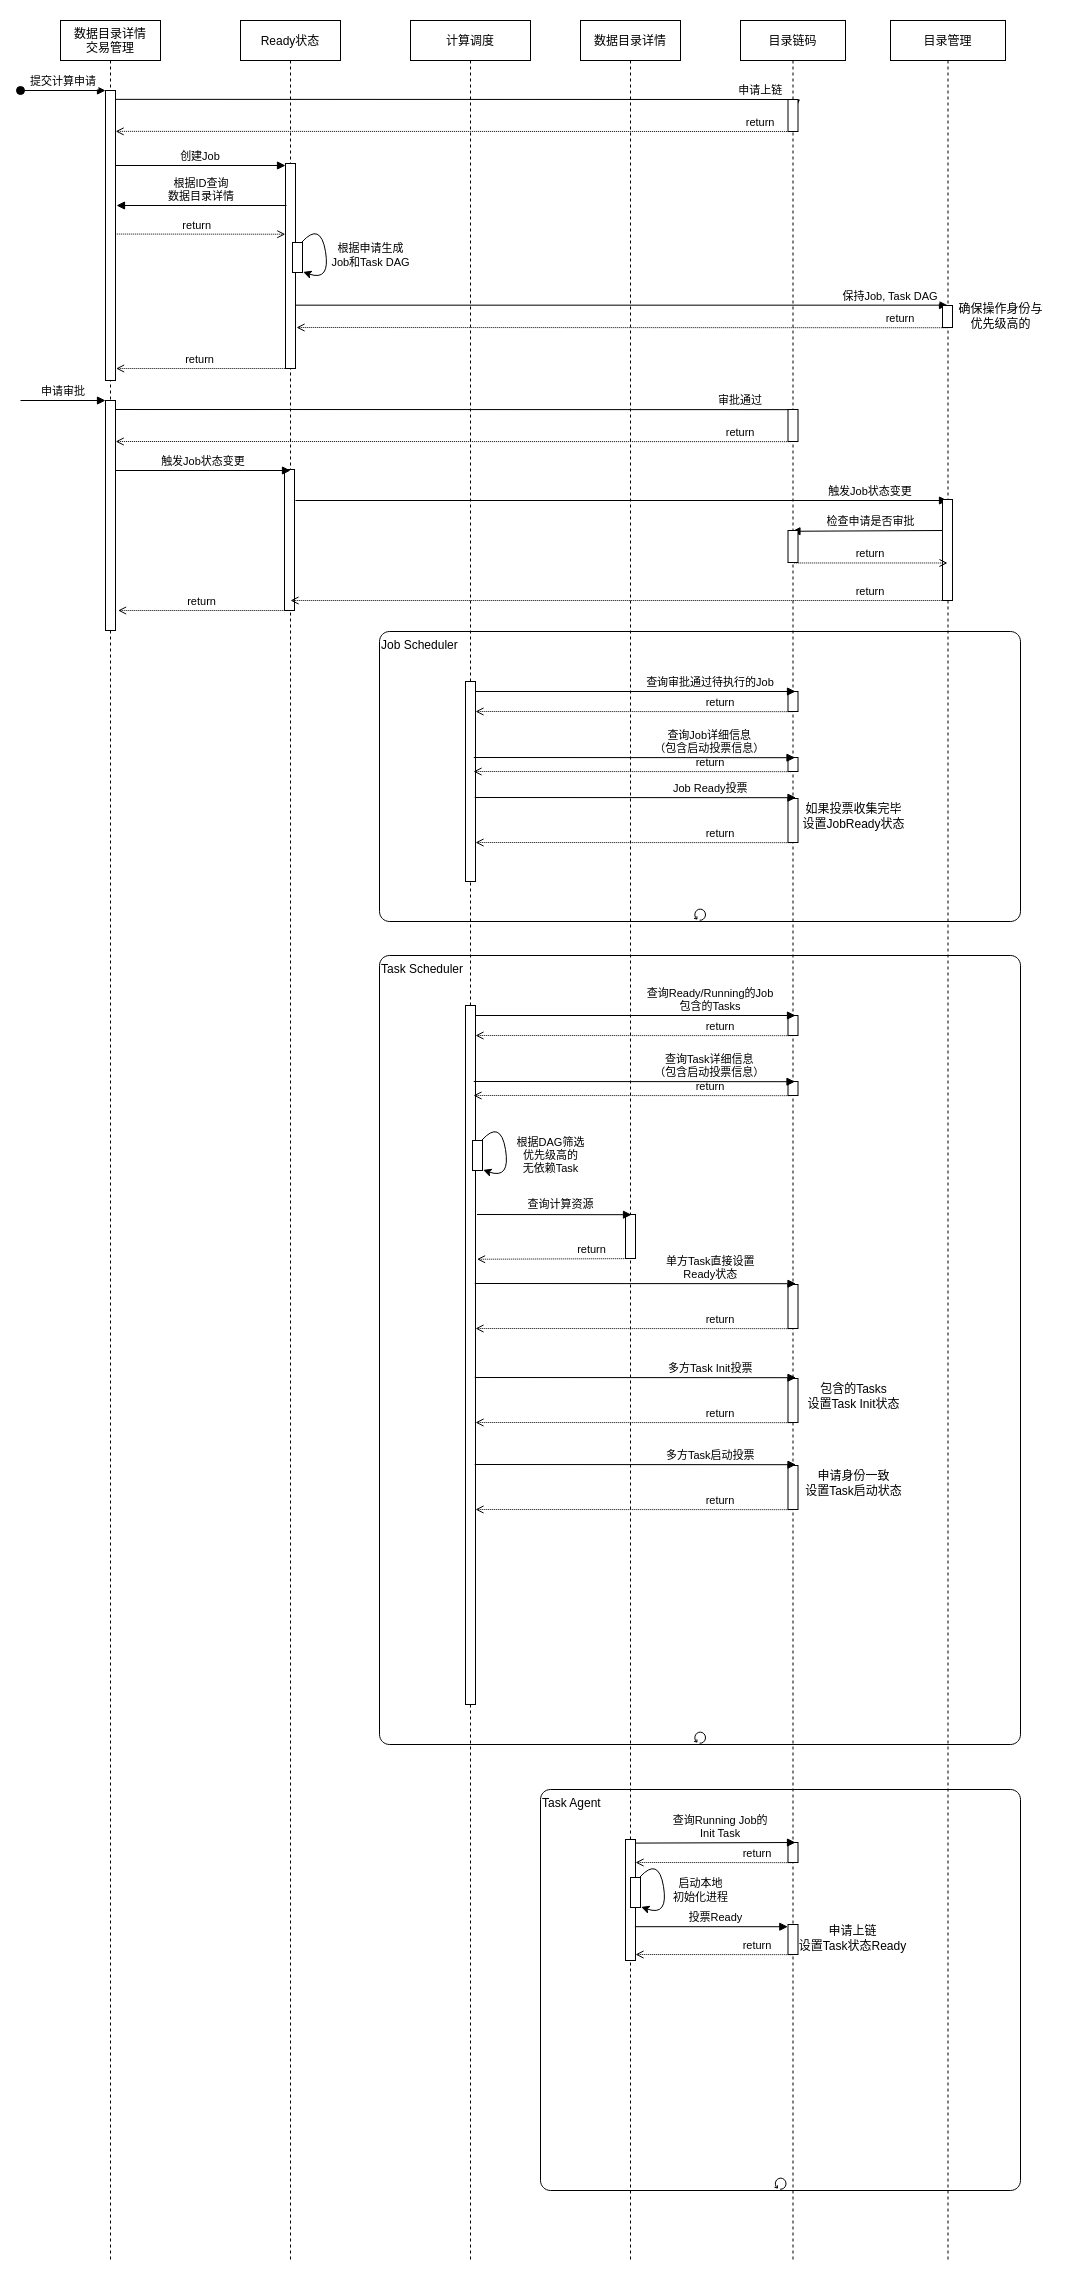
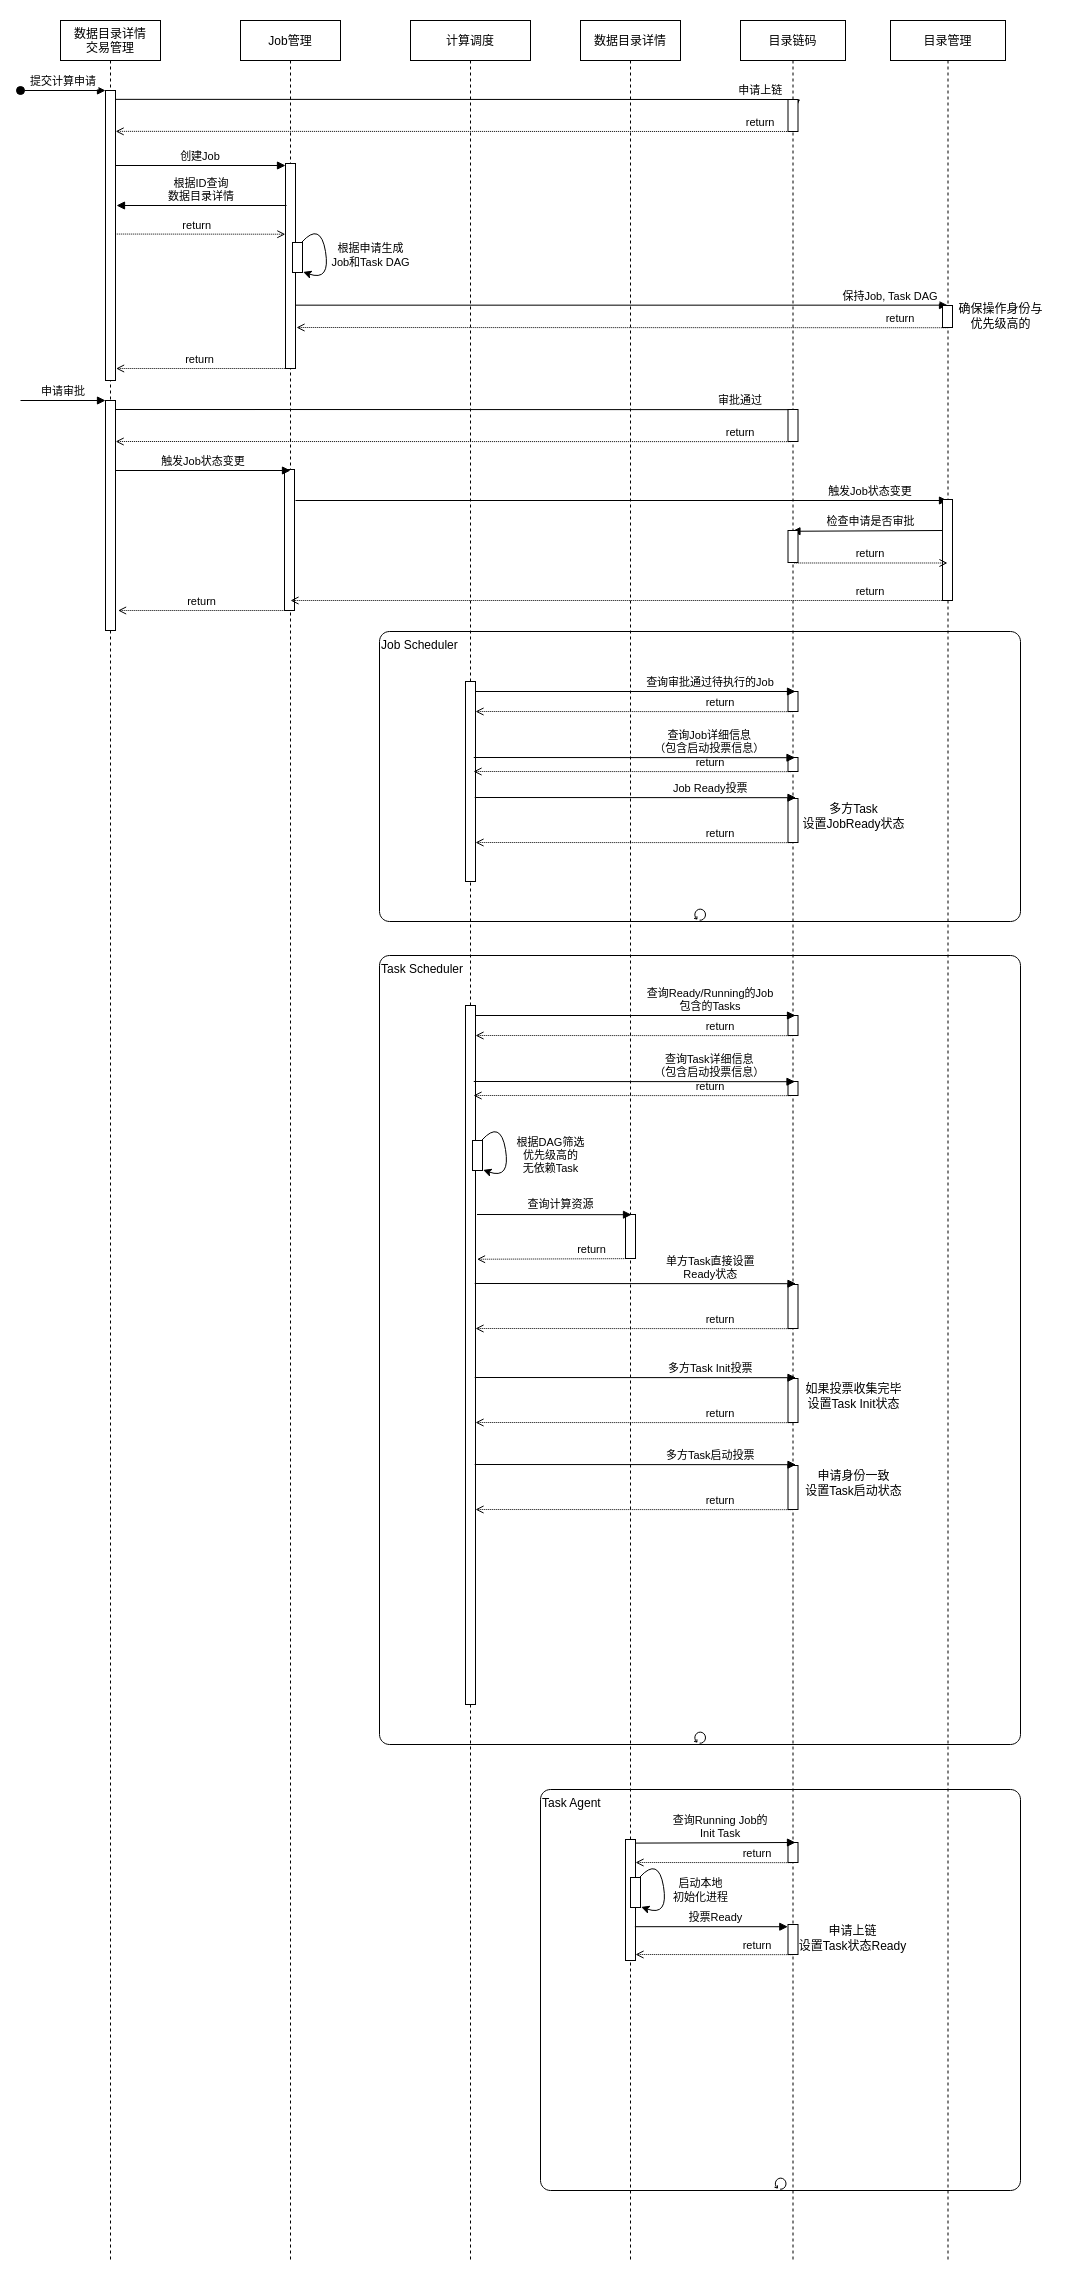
(290, 41) -> (290, 41)
(854, 817) -> (854, 817)
(854, 1397) -> (854, 1397)
